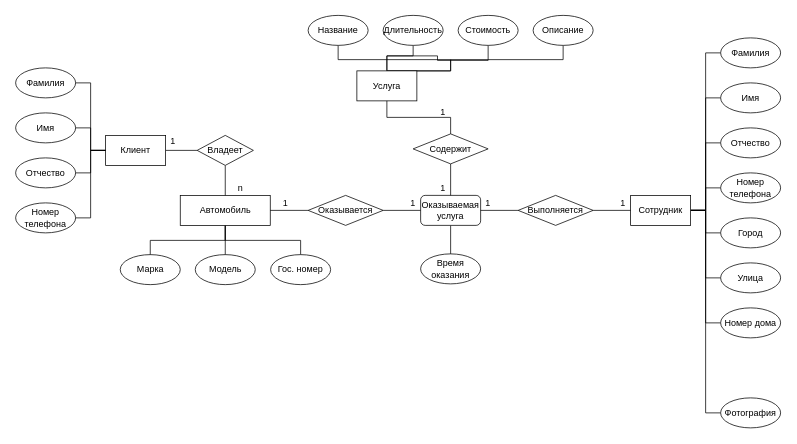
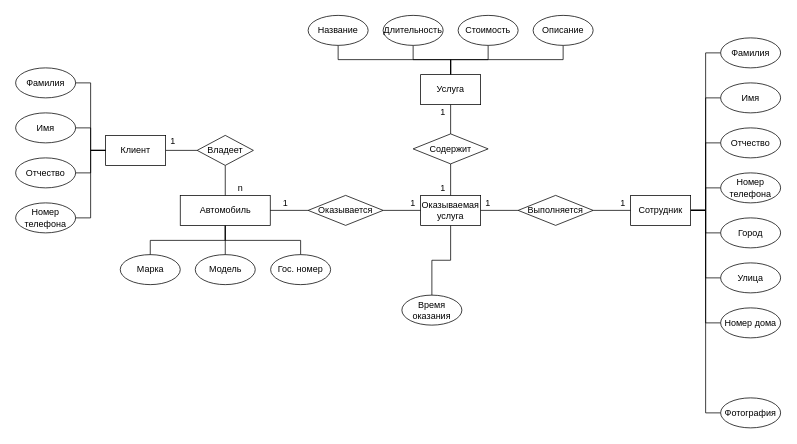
(387, 86) -> (450, 90)
(450, 210) -> (450, 210)
(450, 269) -> (432, 310)
